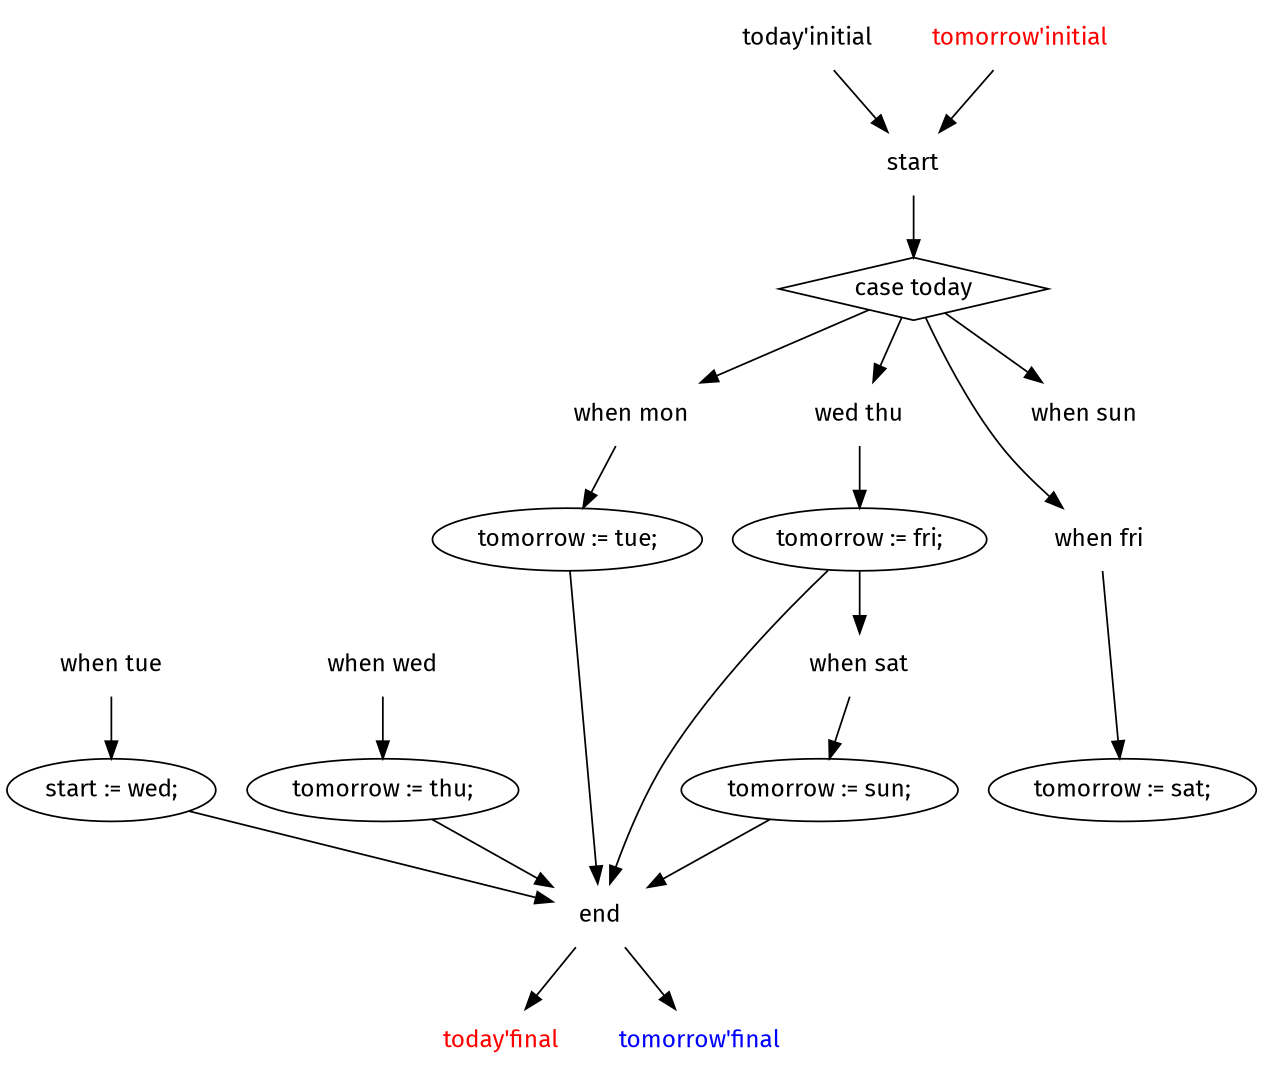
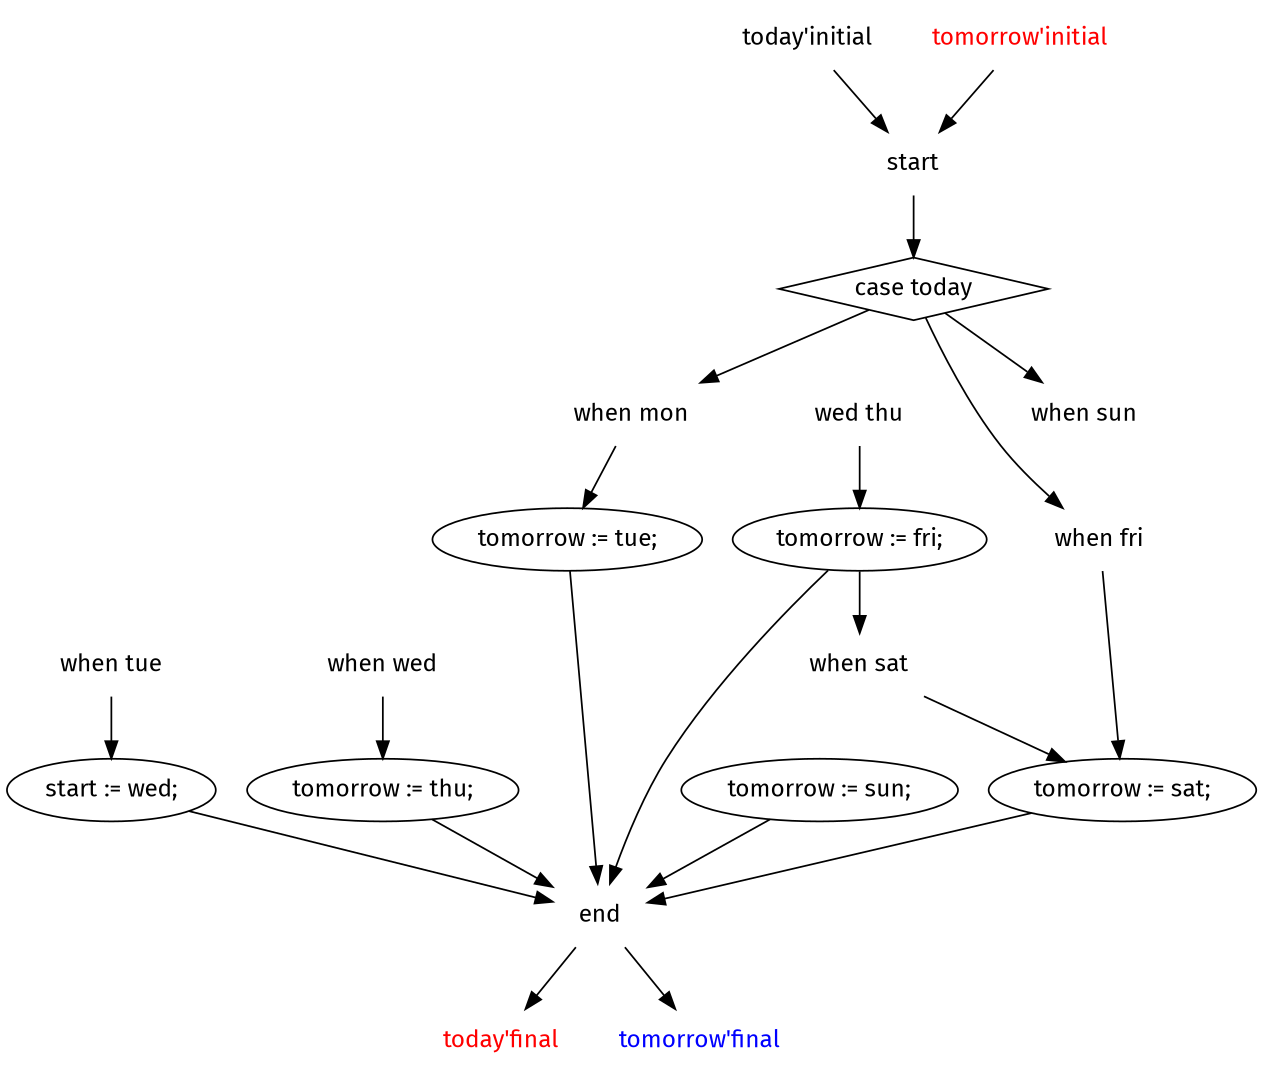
(891, 342) -> none
(842, 719) -> (986, 725)
none -> (848, 856)
